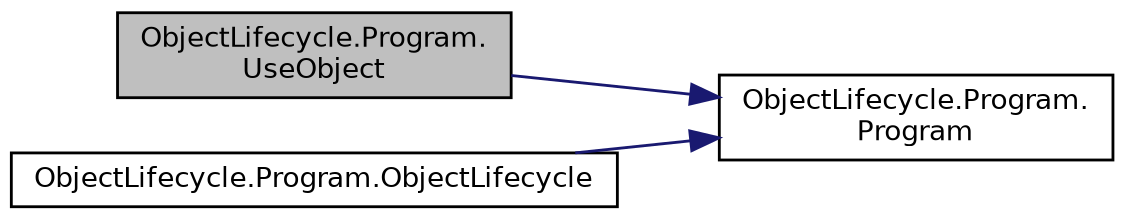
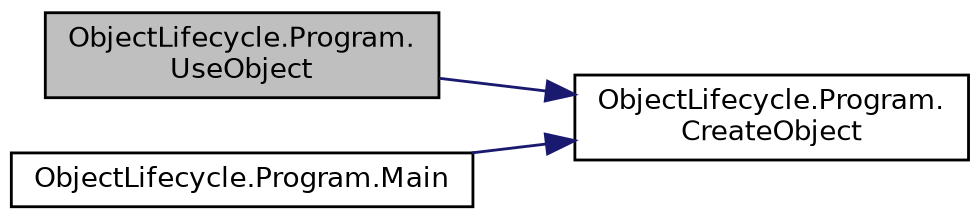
(916, 118) -> (772, 118)
(314, 180) -> (242, 180)
